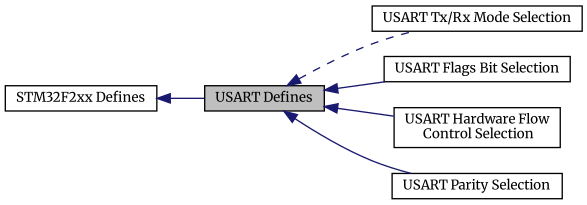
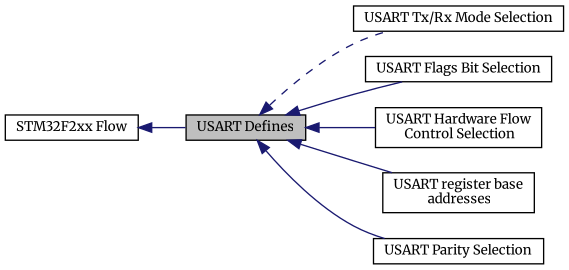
(81, 98) -> (72, 128)
none -> (459, 193)
